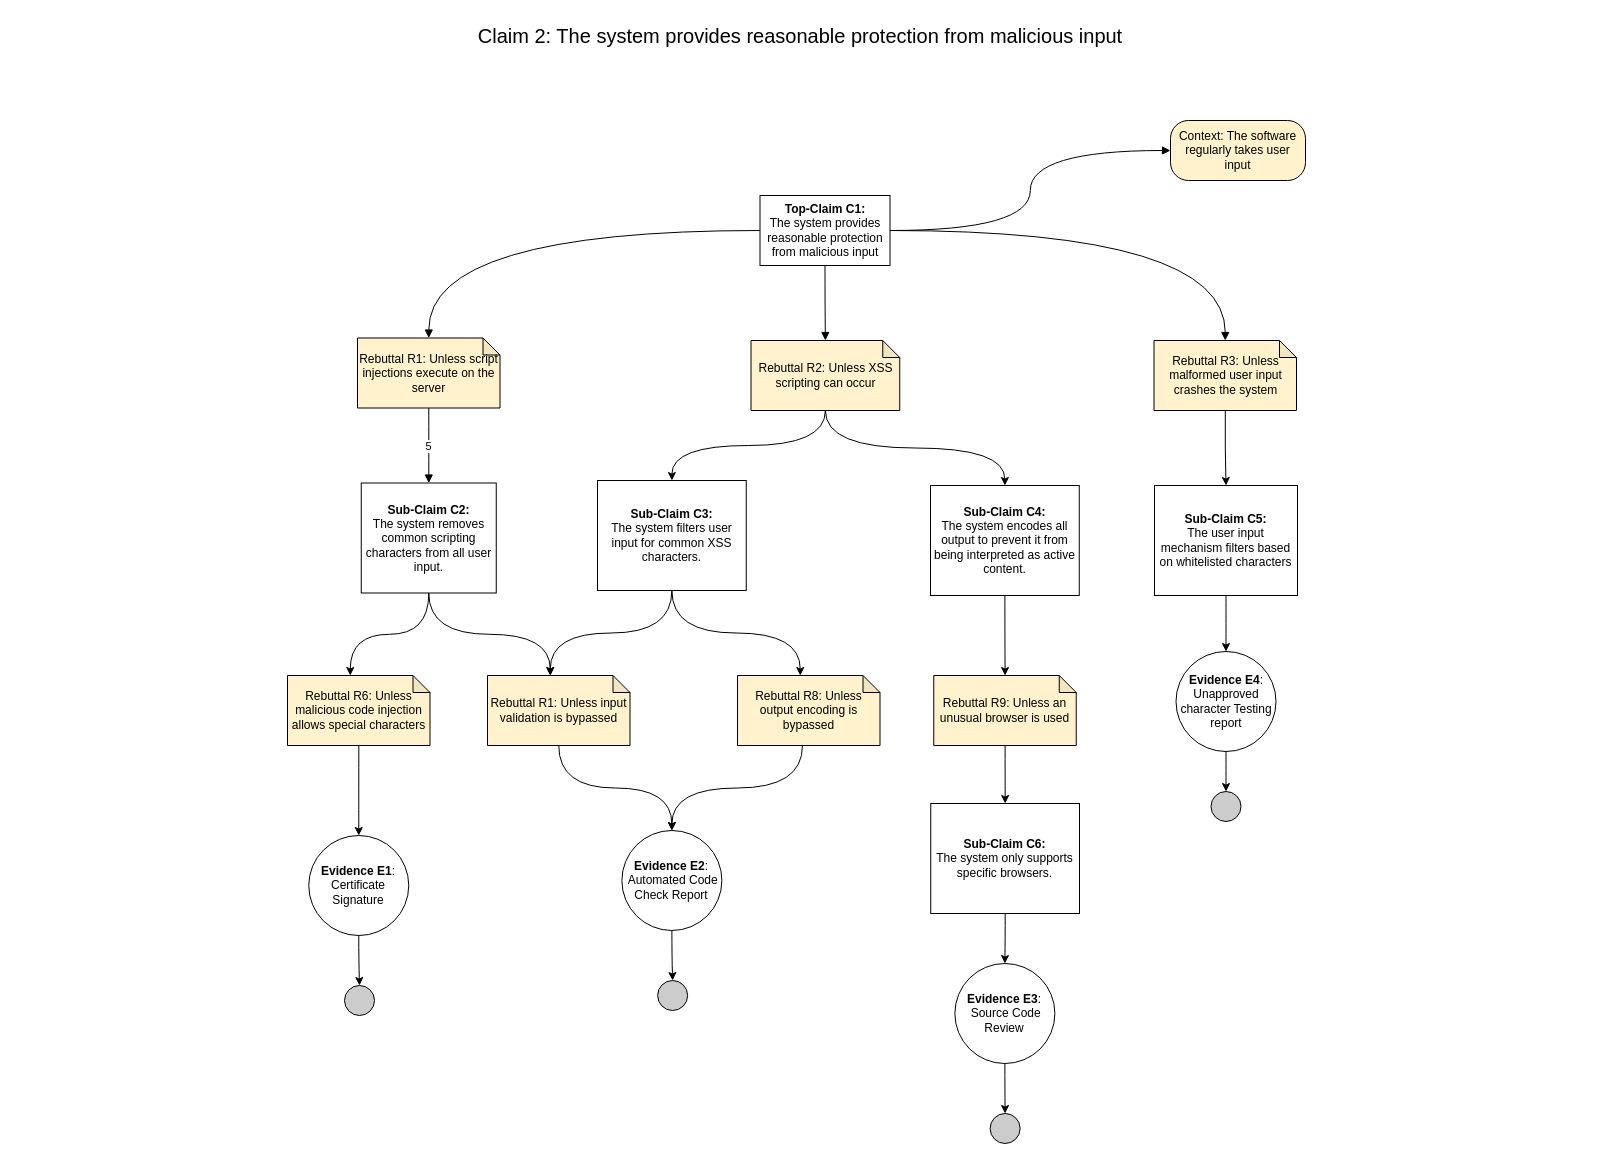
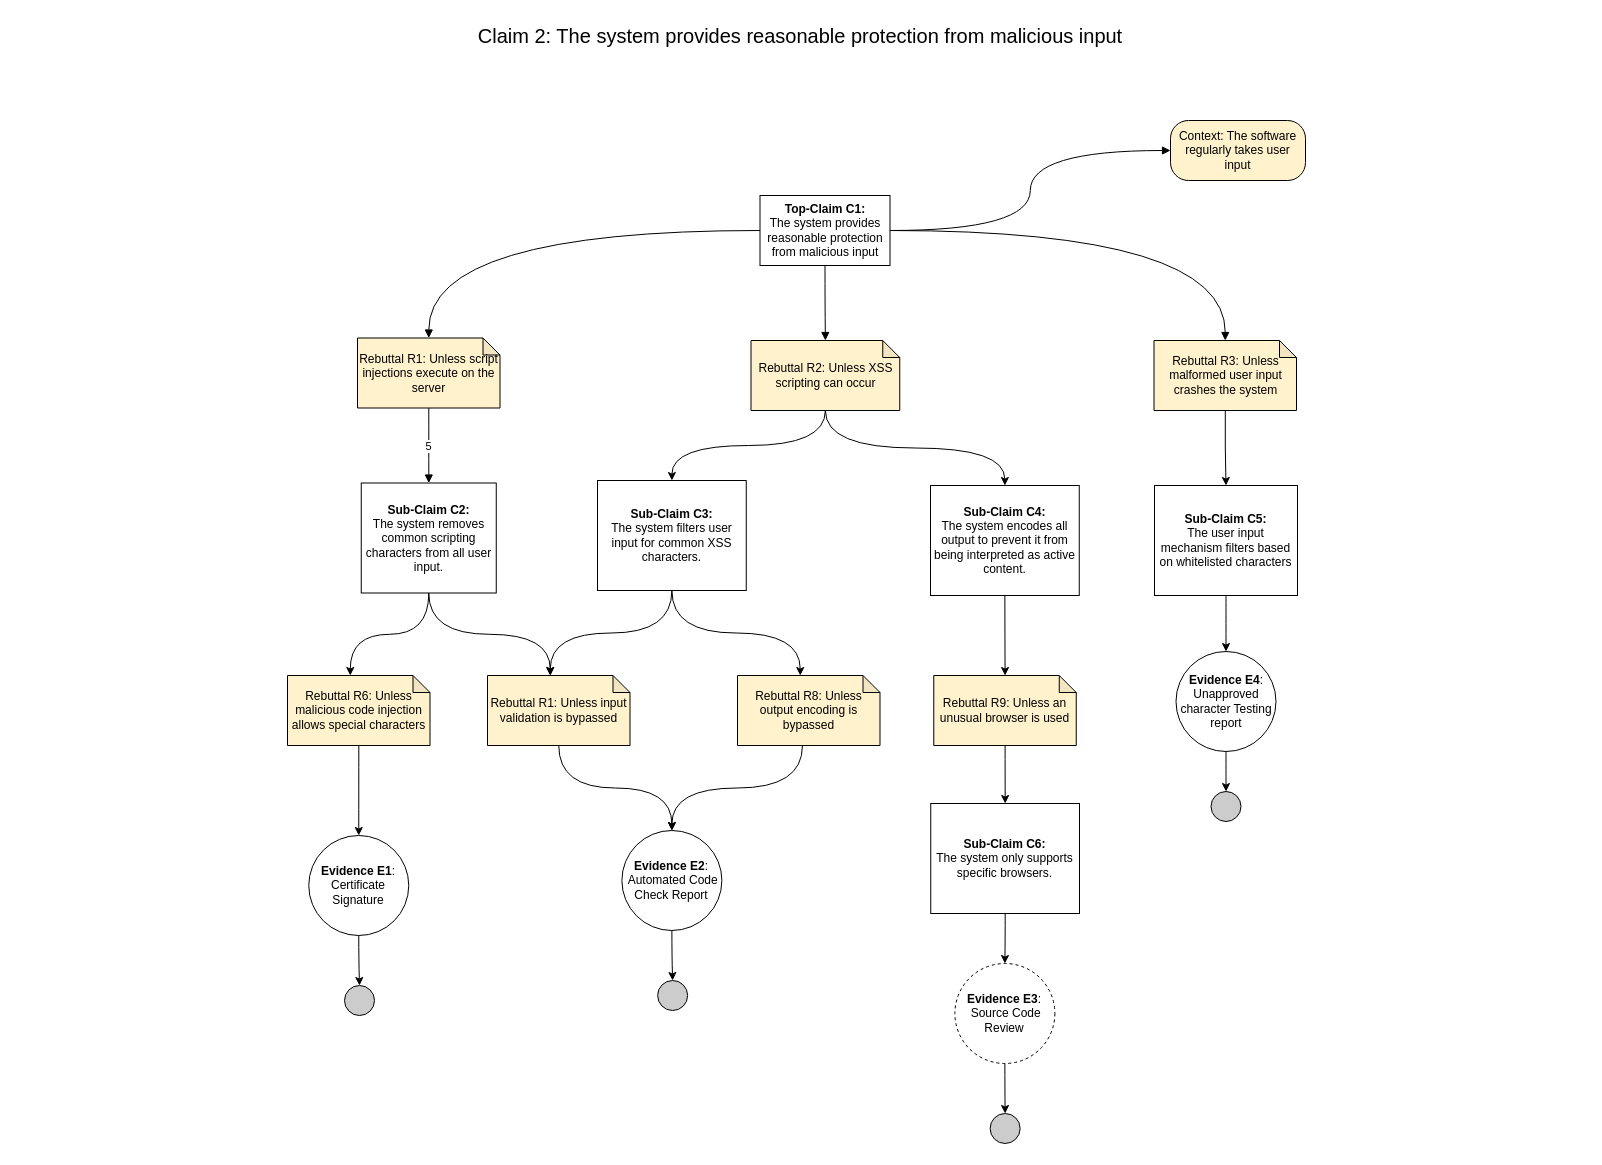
(1005, 1014) -> (1005, 1014)
